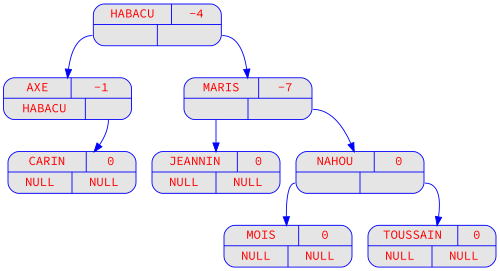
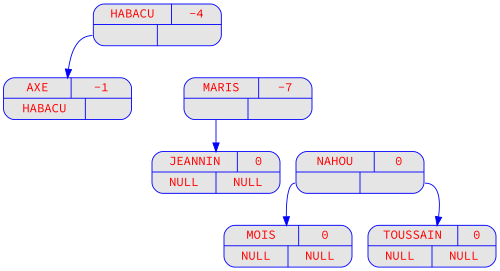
(240, 48) -> none
(336, 121) -> none
(72, 172) -> none
